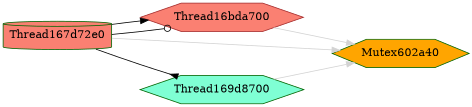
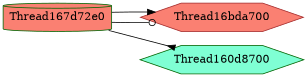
(401, 53) -> none
(222, 90) -> (222, 60)
